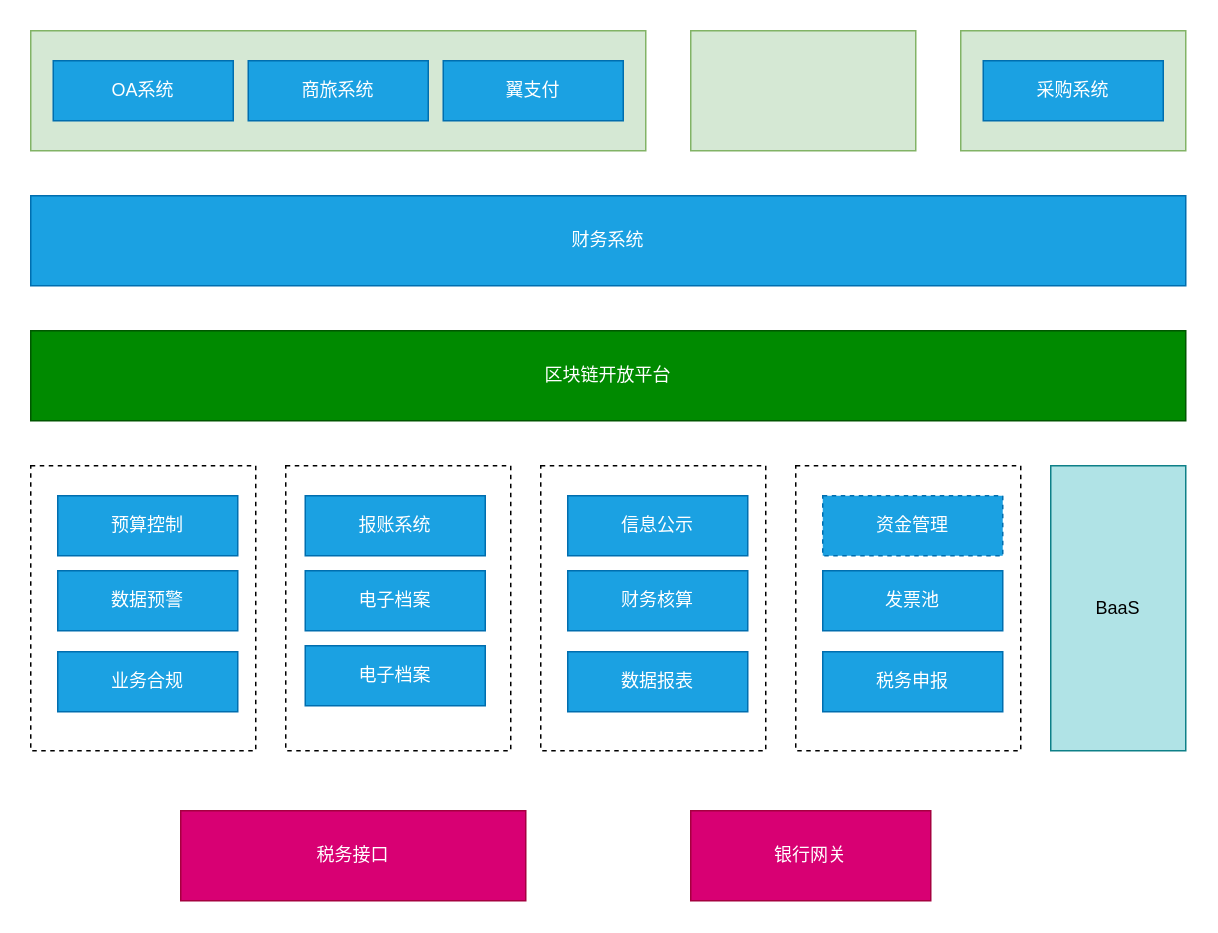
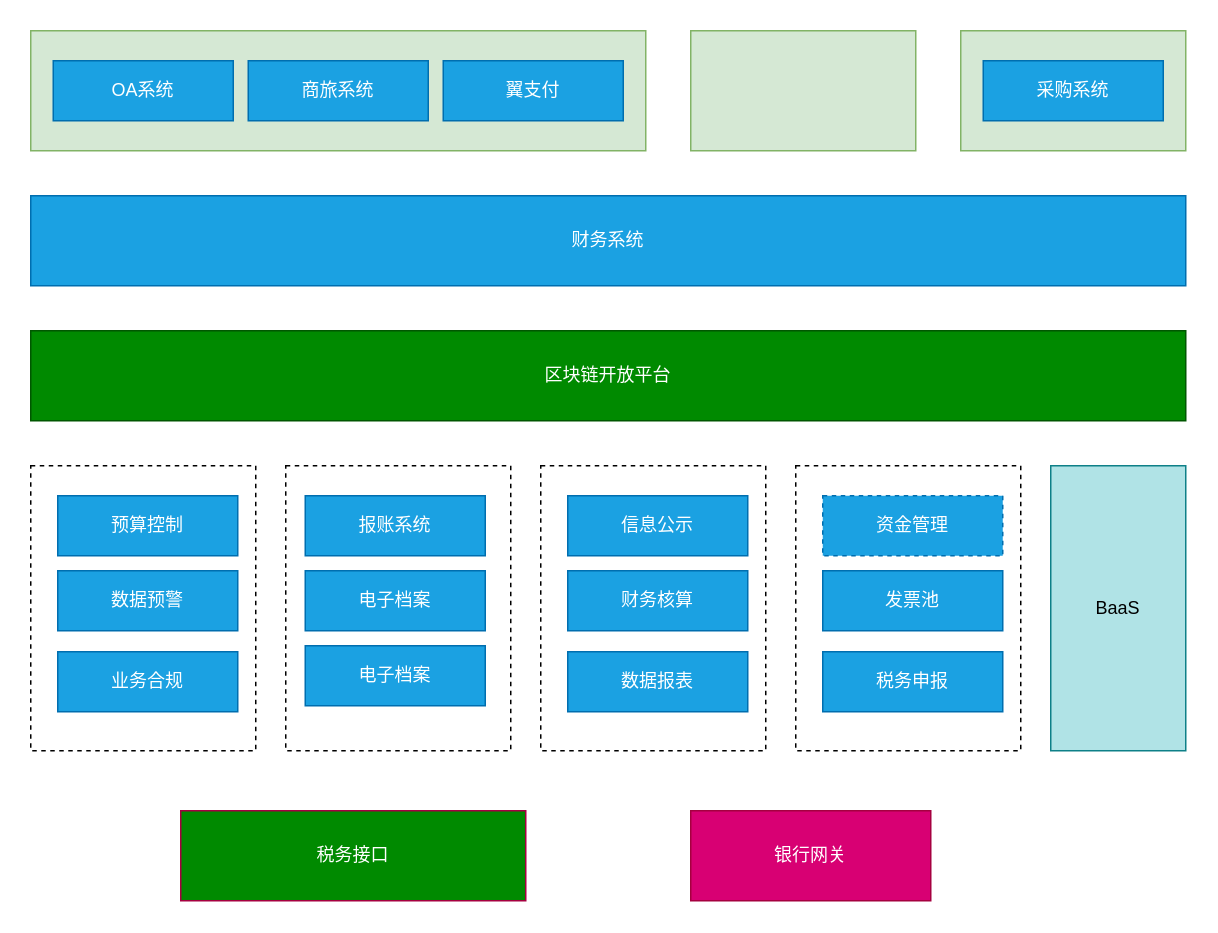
(353, 856) -> (353, 856)
